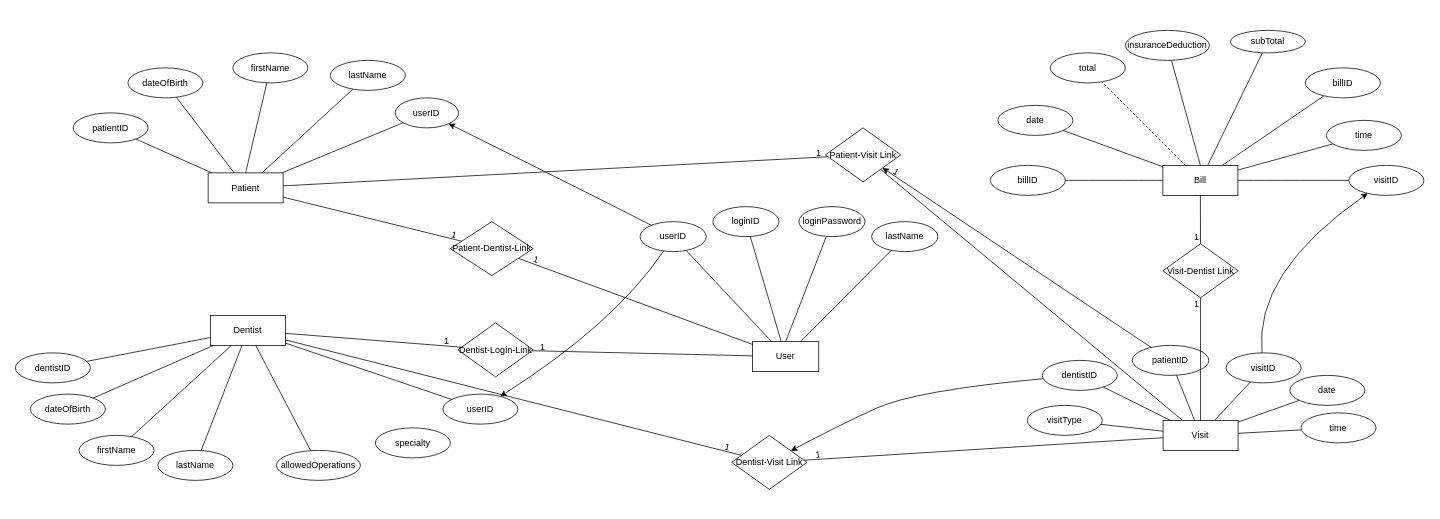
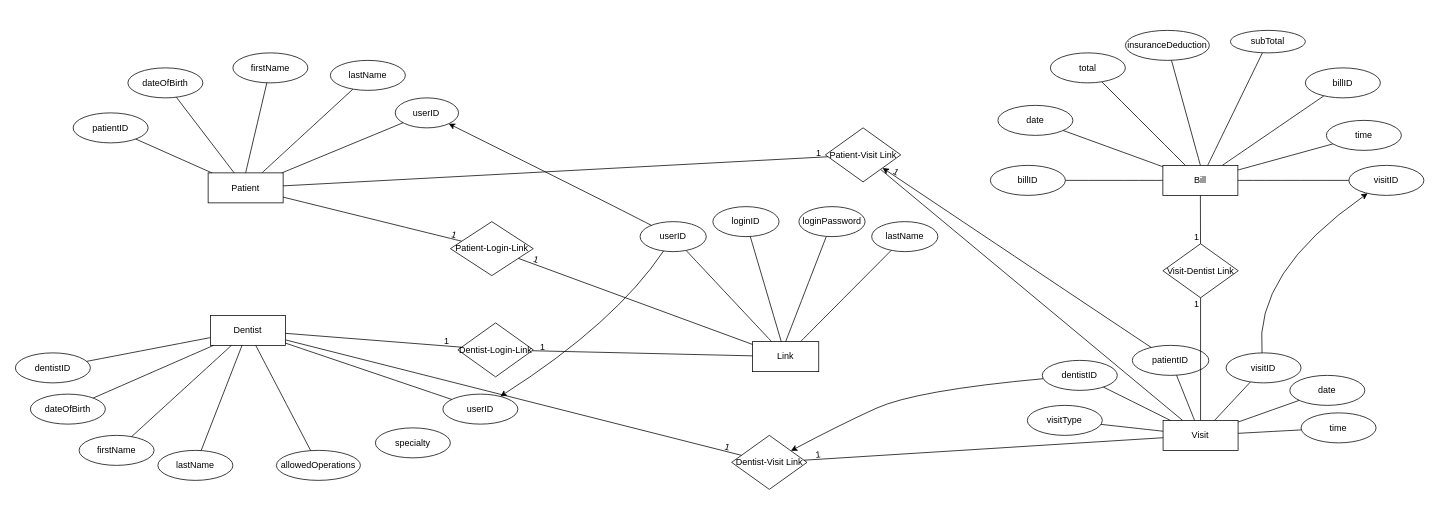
(1143, 123) -> (1143, 123)
(492, 249) -> (492, 249)
(786, 357) -> (786, 357)
